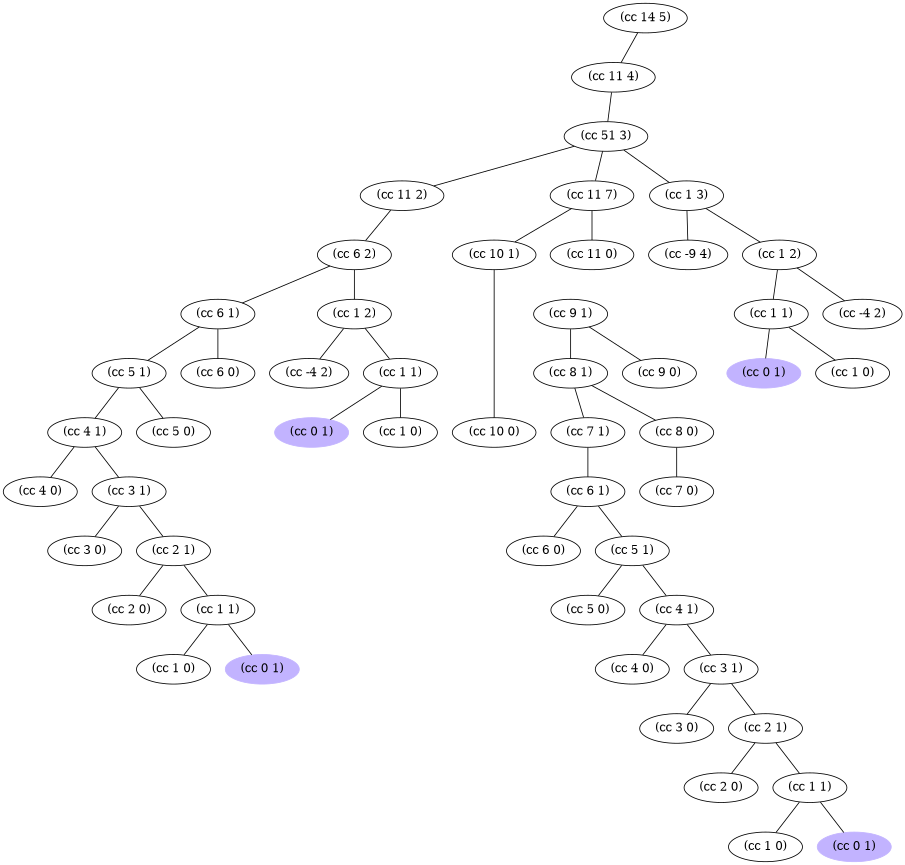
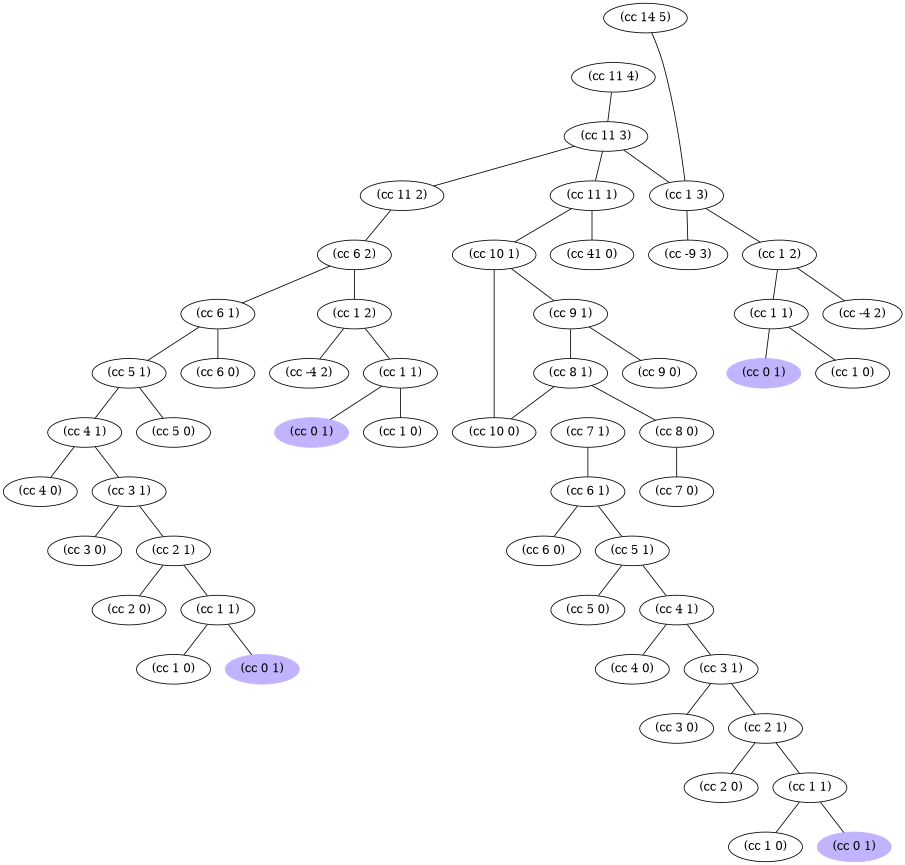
(629, 48) -> (673, 106)
(606, 136) -> (606, 136)
(592, 196) -> (592, 196)
(592, 255) -> (592, 255)
(688, 255) -> (688, 255)
none -> (533, 285)
(579, 403) -> (533, 403)
